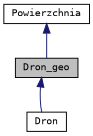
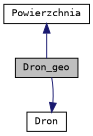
(40, 100) -> (53, 90)
